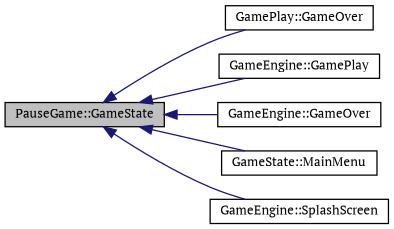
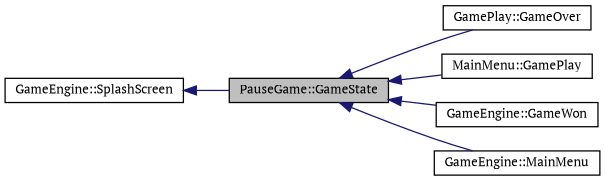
(299, 66) -> (517, 66)
(299, 115) -> (517, 115)
(299, 163) -> (517, 163)
(177, 171) -> (213, 90)
